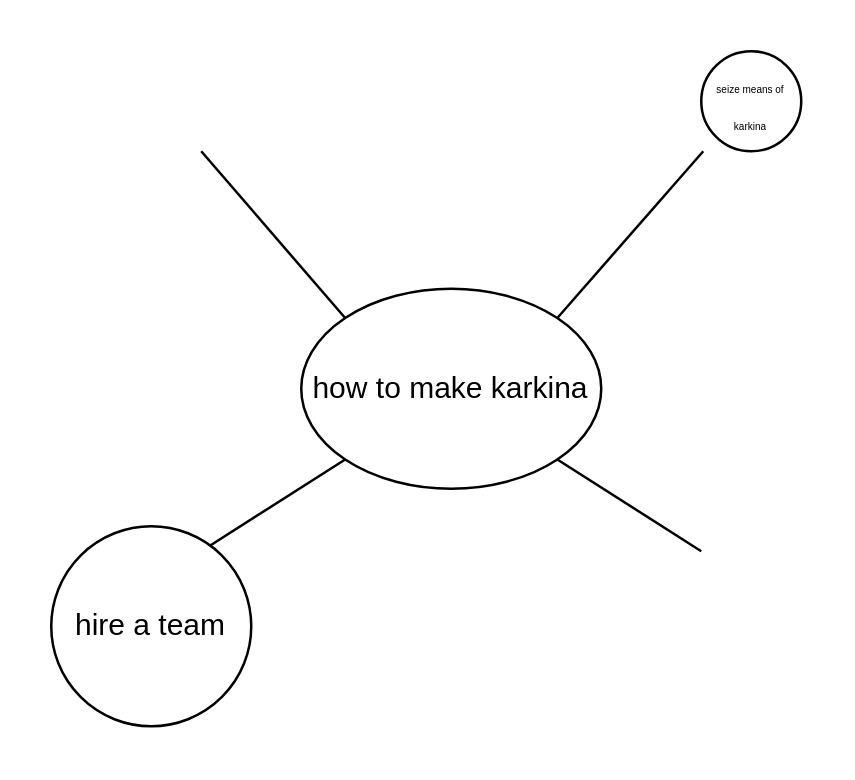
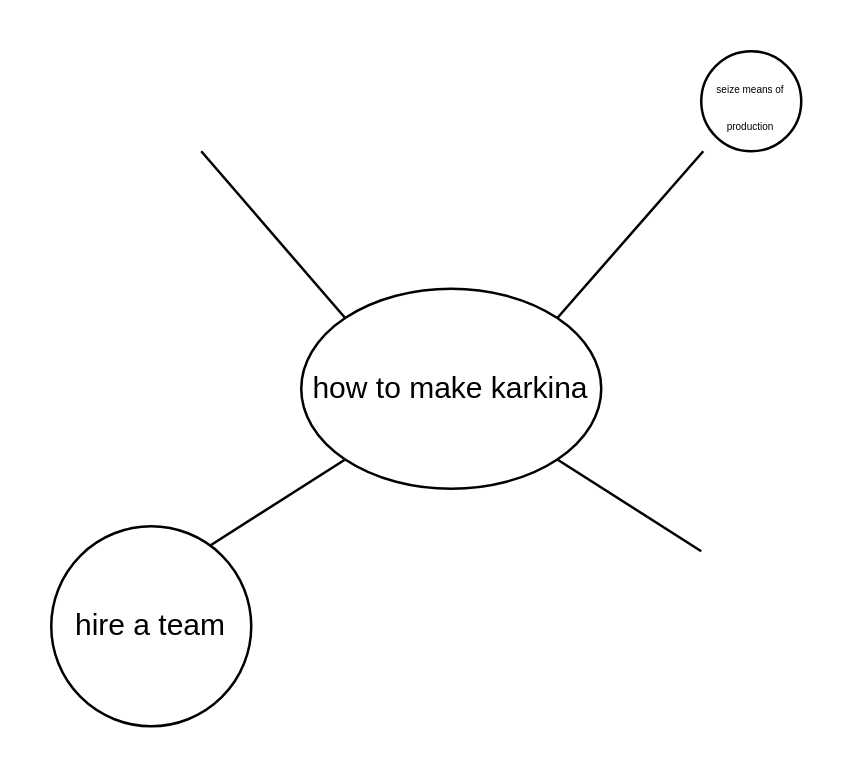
(751, 101) -> (751, 101)
